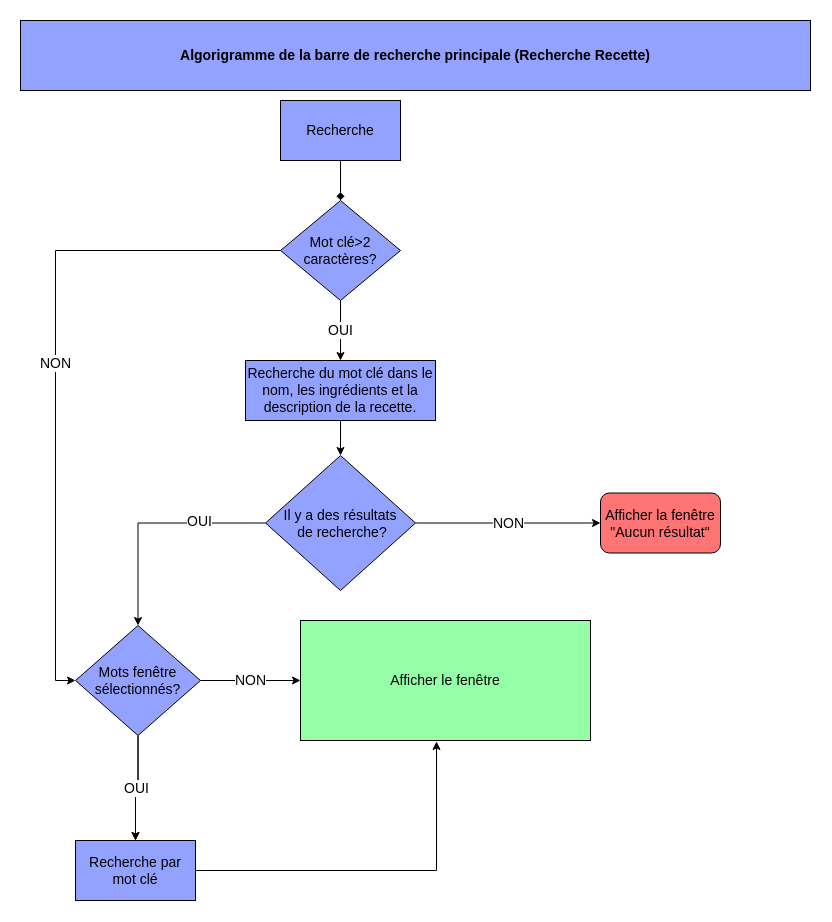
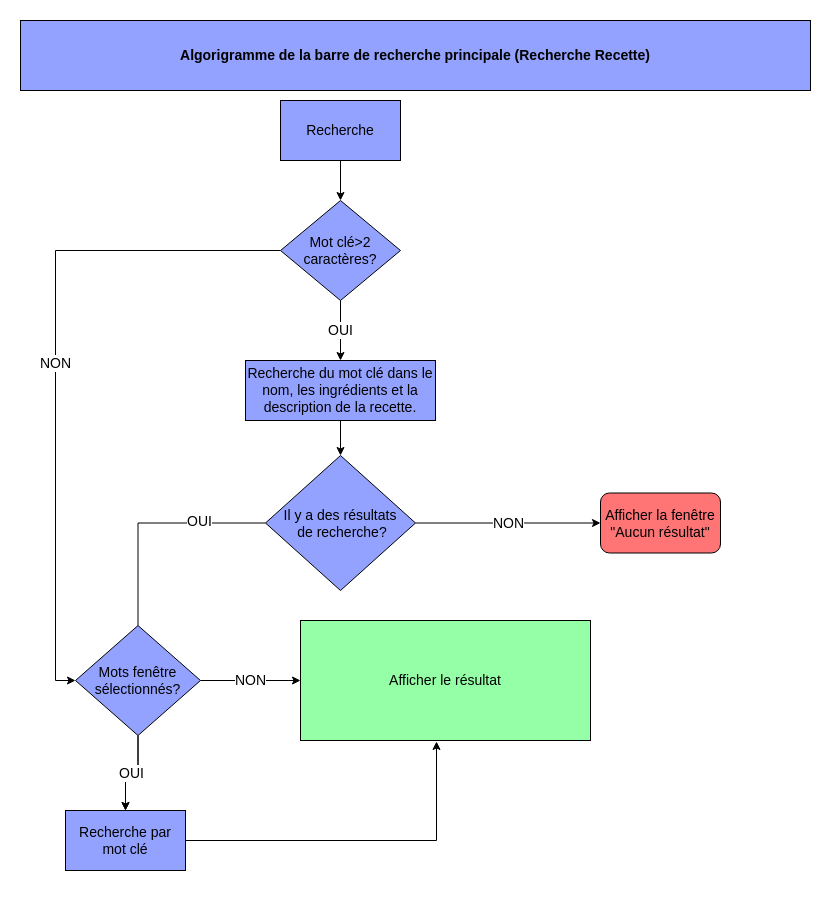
(341, 192) -> (341, 192)
(138, 617) -> (138, 619)
(446, 681) -> (446, 681)
(136, 871) -> (126, 841)
